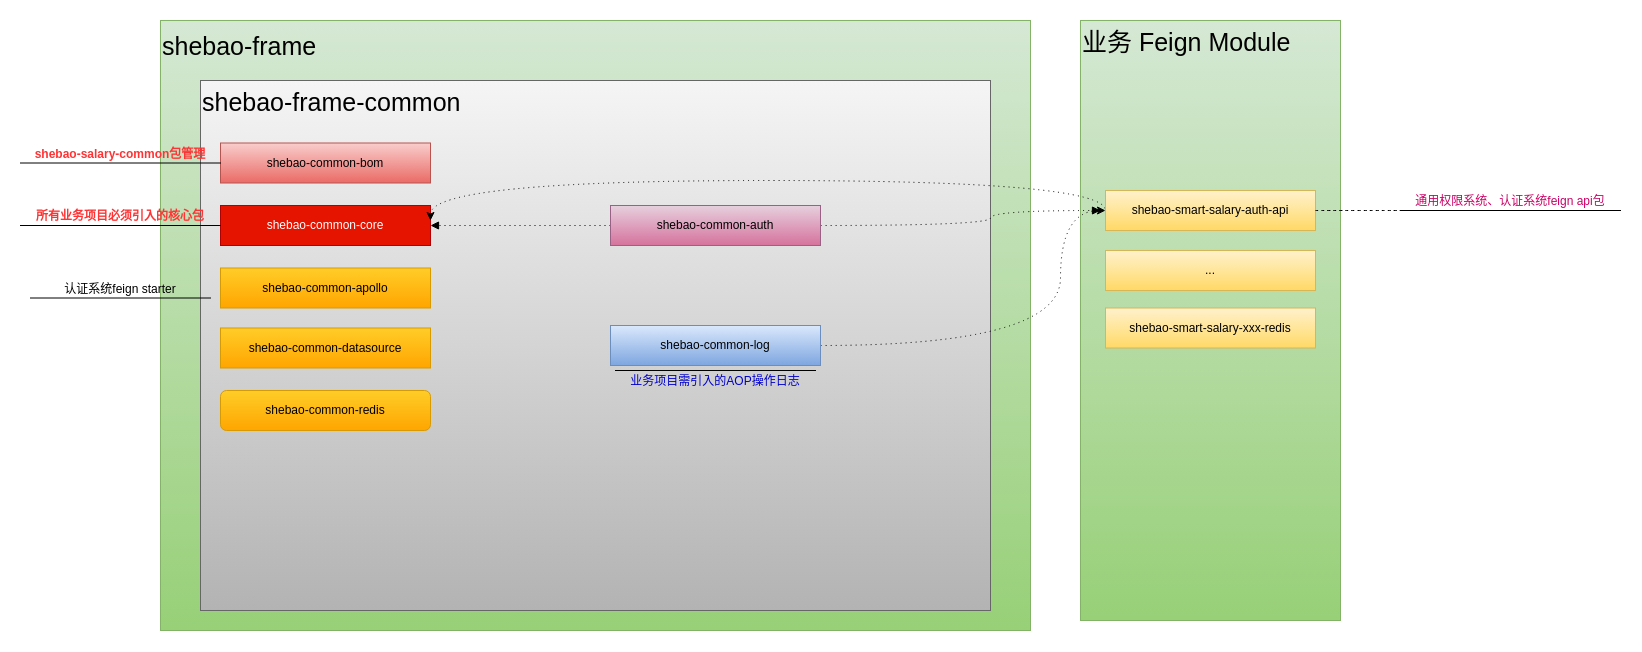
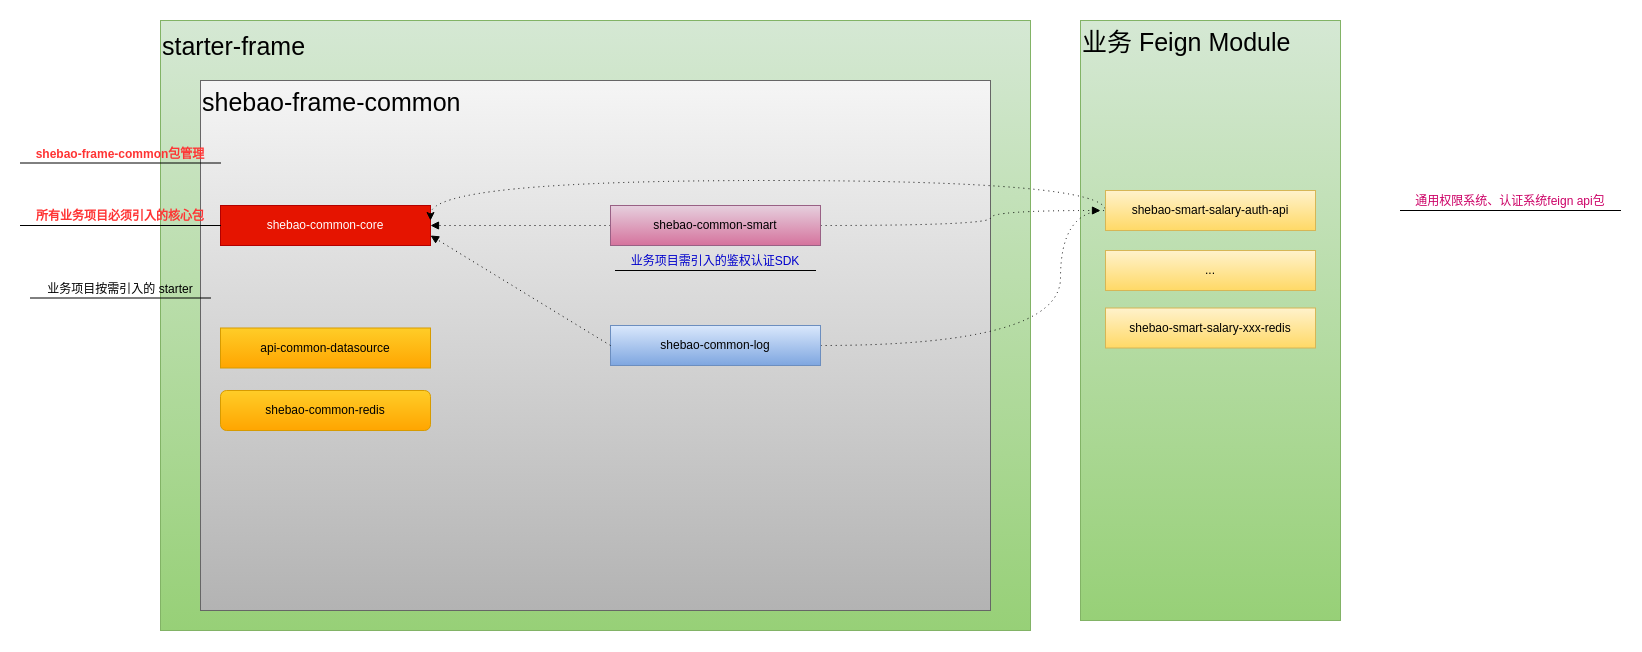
(263, 46) -> (272, 46)
(121, 153) -> (121, 153)
(326, 163) -> none
(1357, 211) -> none
(1076, 220) -> (1080, 219)
(716, 226) -> (716, 226)
none -> (716, 261)
(121, 288) -> (121, 288)
(326, 288) -> none
none -> (603, 341)
(326, 349) -> (326, 349)
(716, 381) -> none
